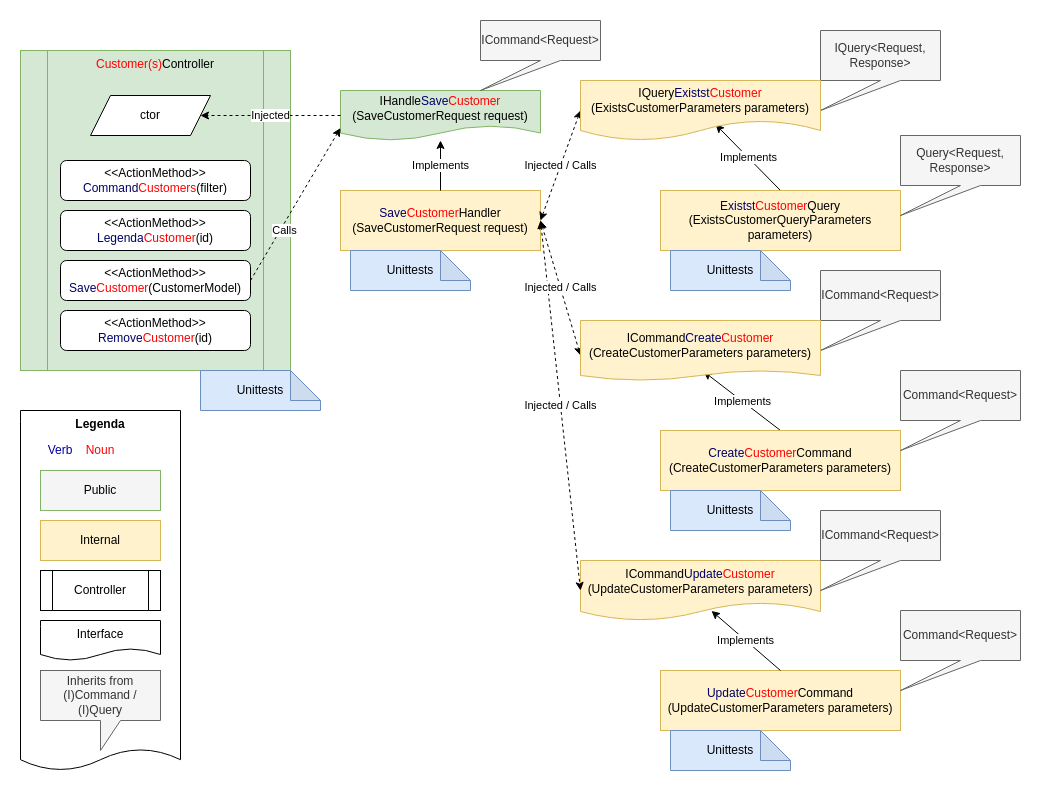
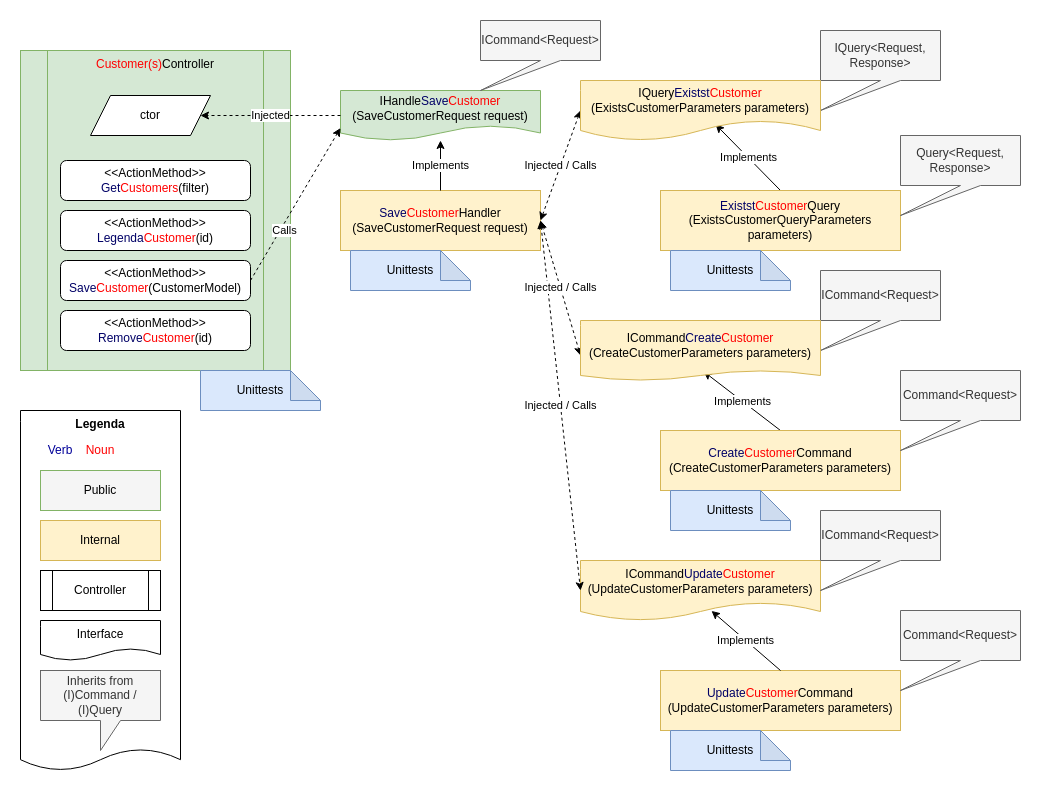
(156, 181) -> (156, 181)
